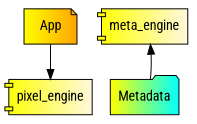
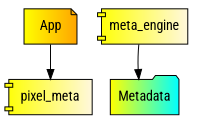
(151, 67) -> (138, 57)
(50, 97) -> (50, 97)
